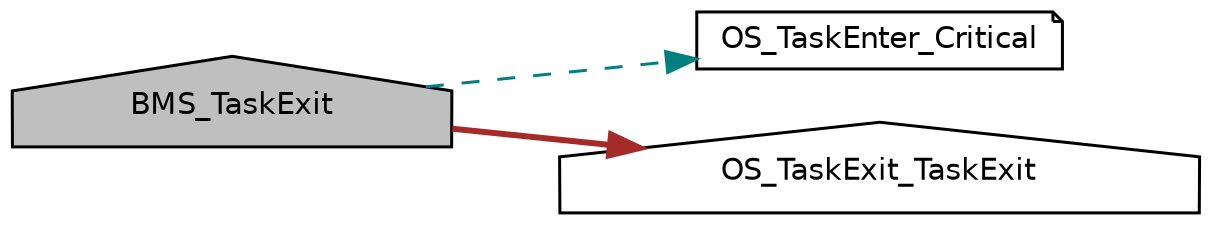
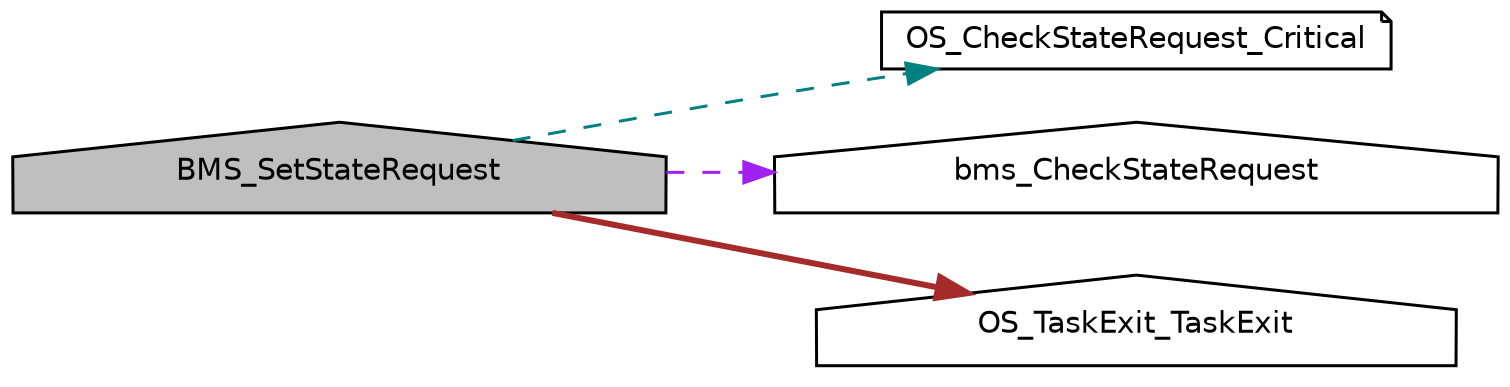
(880, 40) -> (1136, 40)
(232, 106) -> (339, 172)
none -> (1136, 172)
